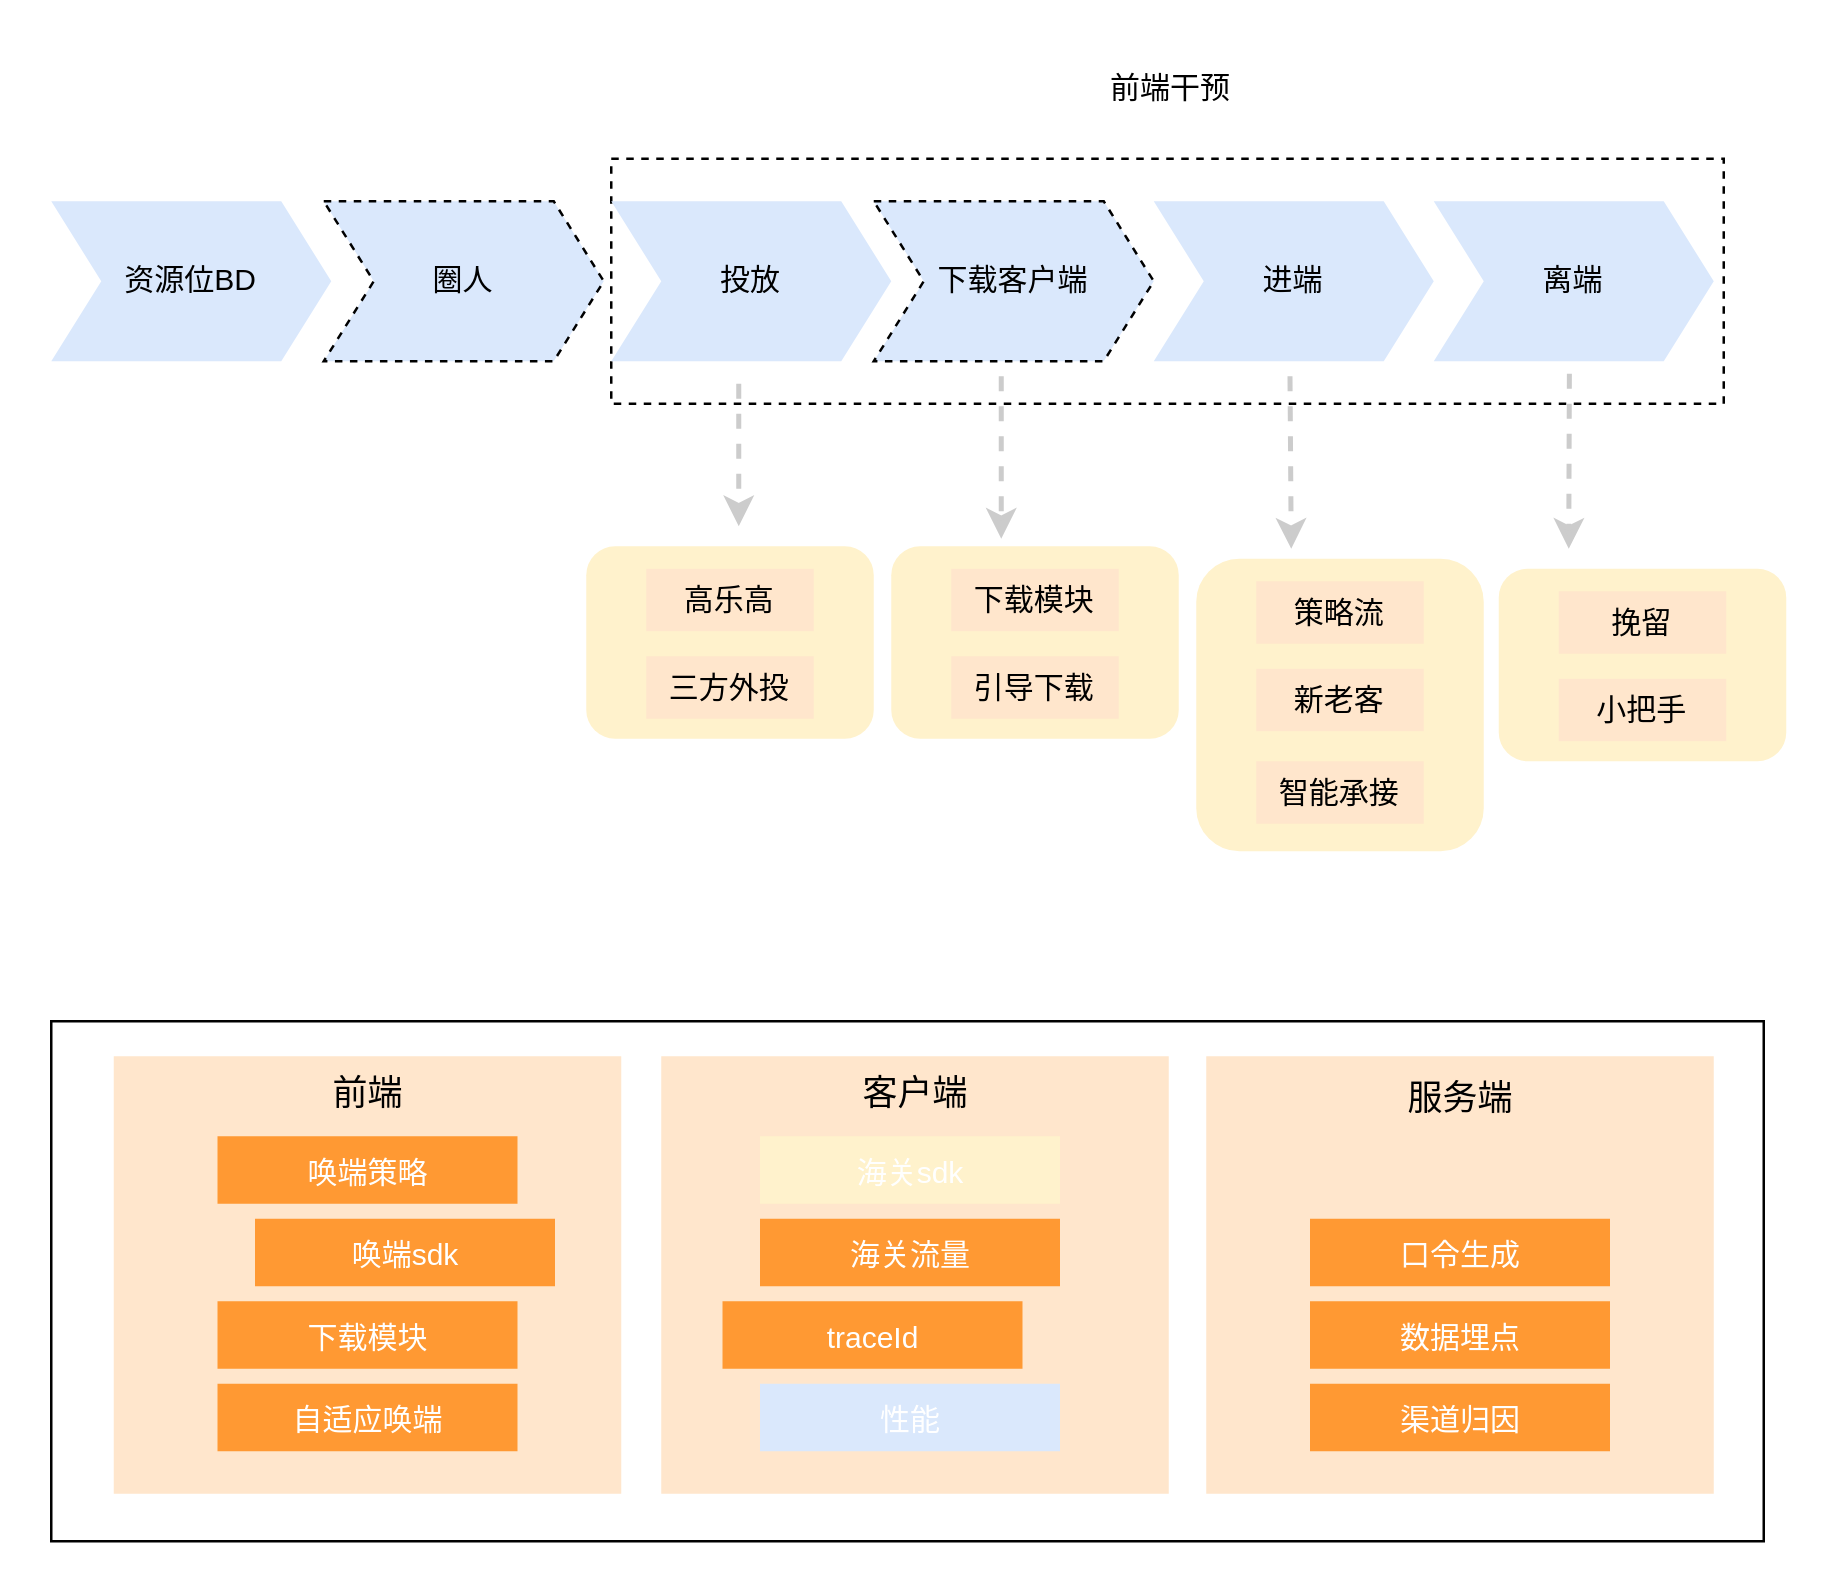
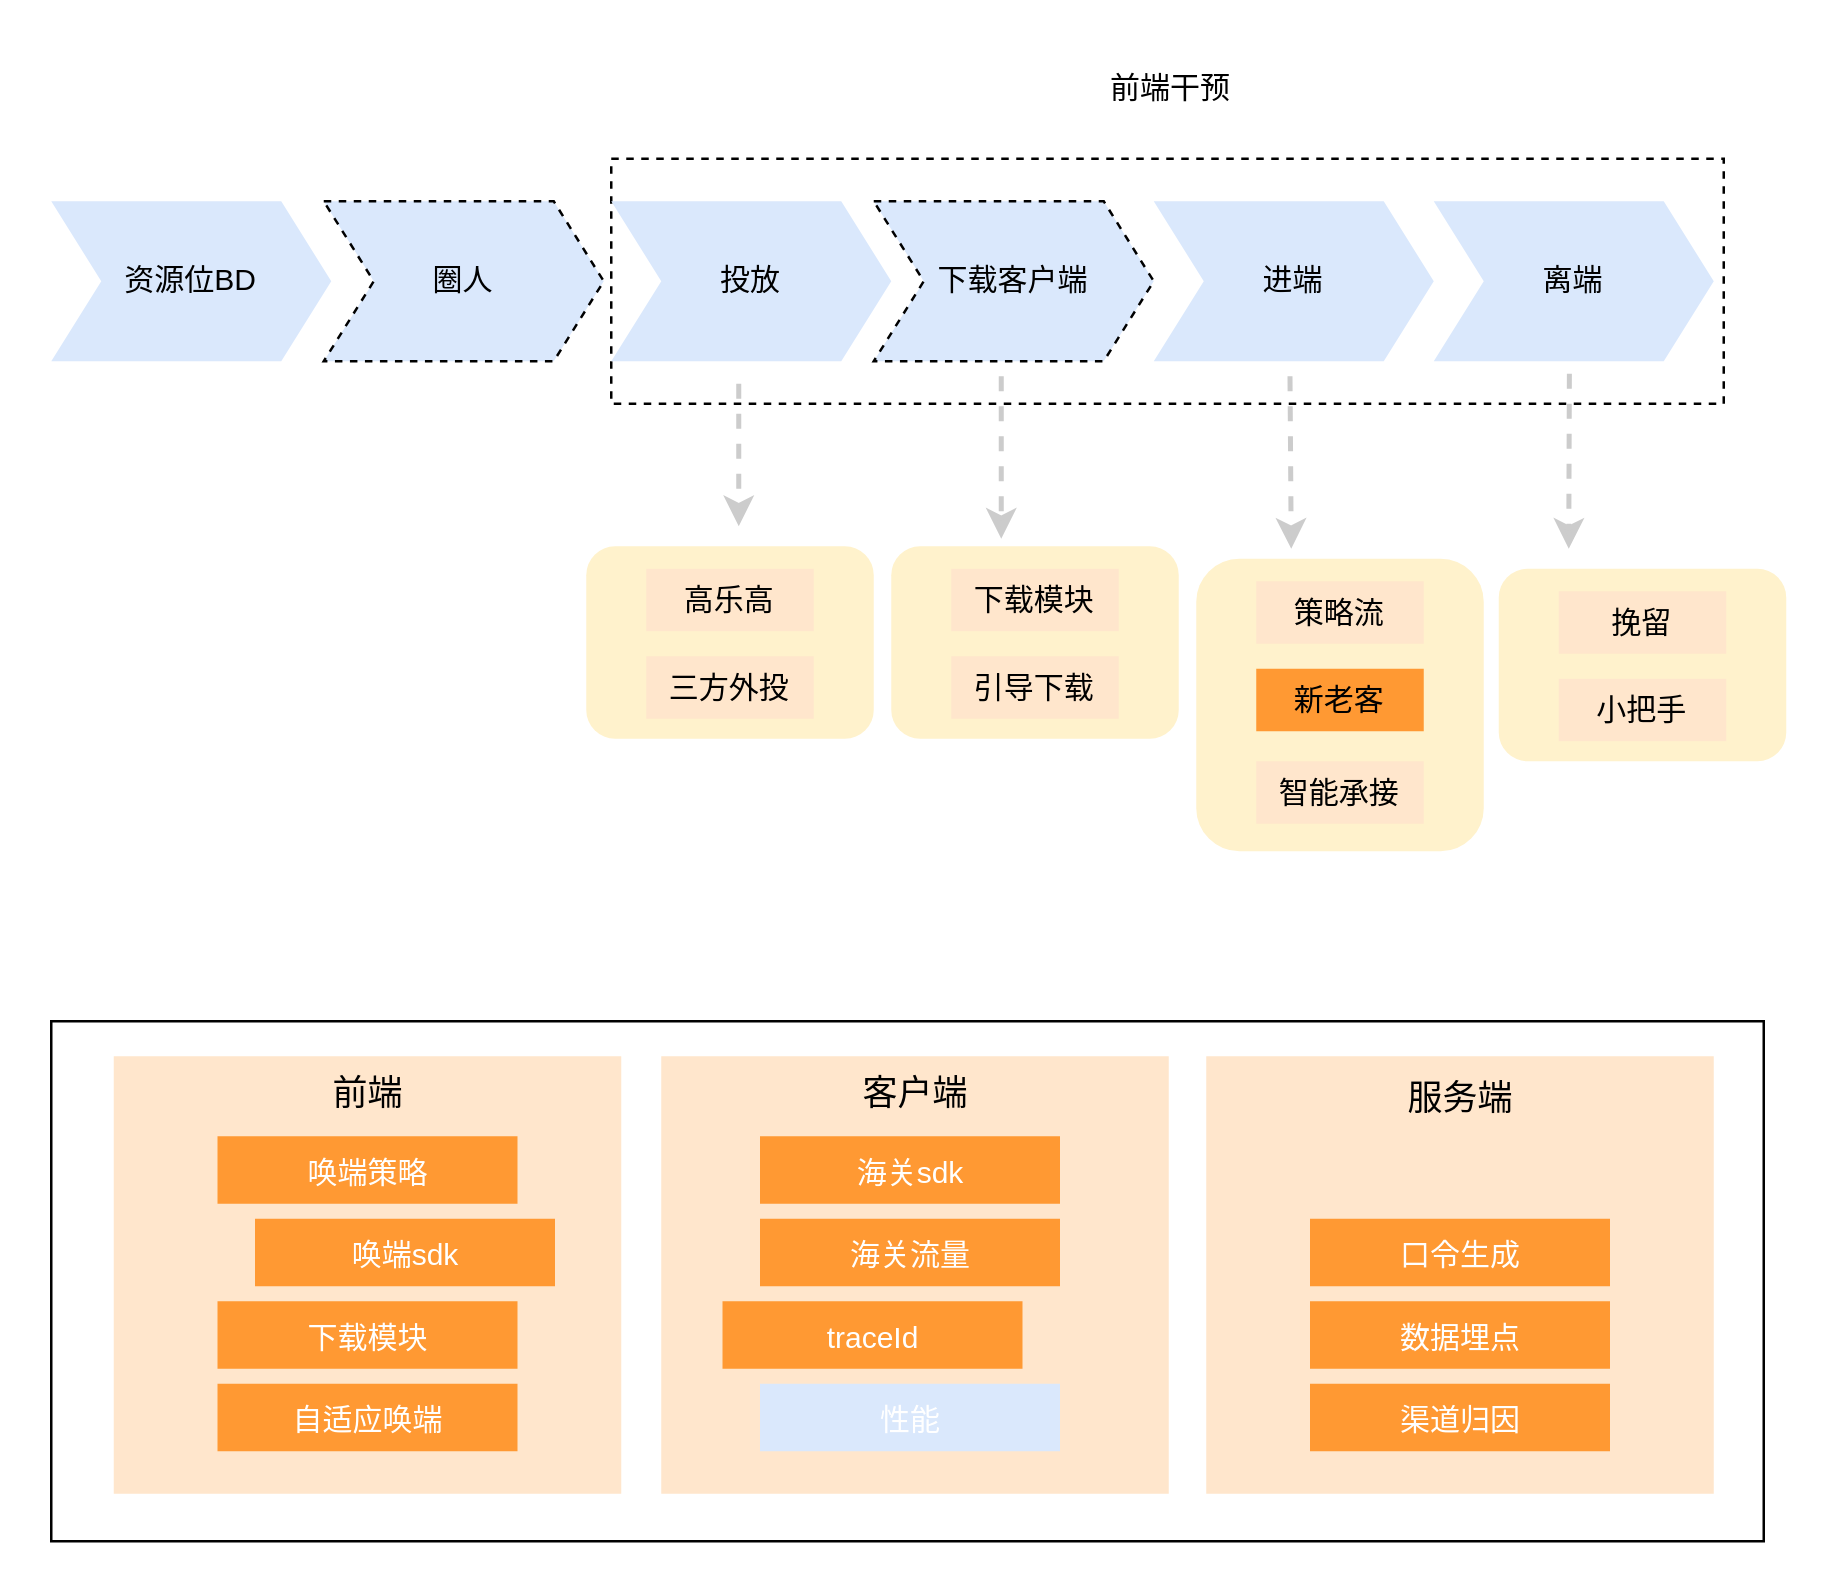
(1340, 700) -> (1340, 700)
(910, 1170) -> (910, 1170)
